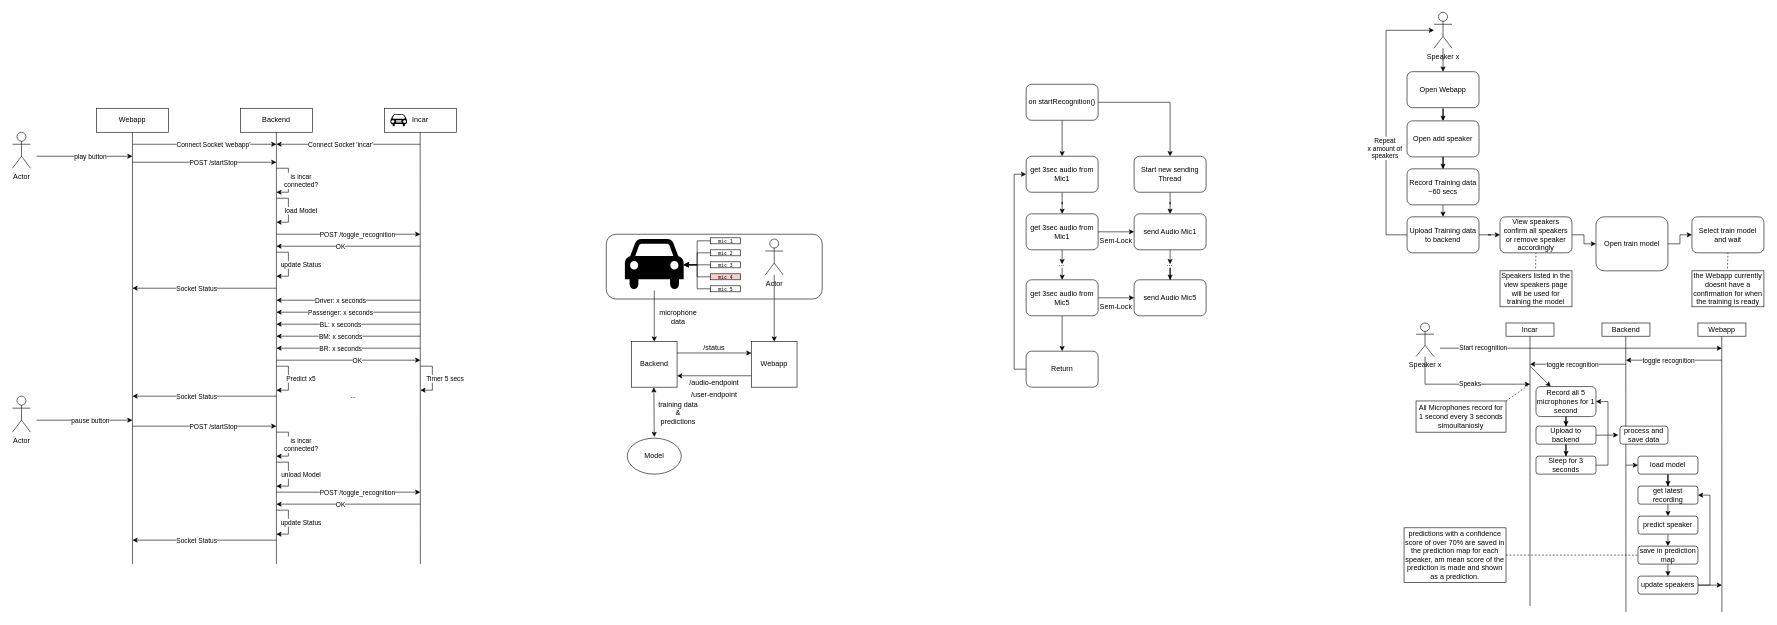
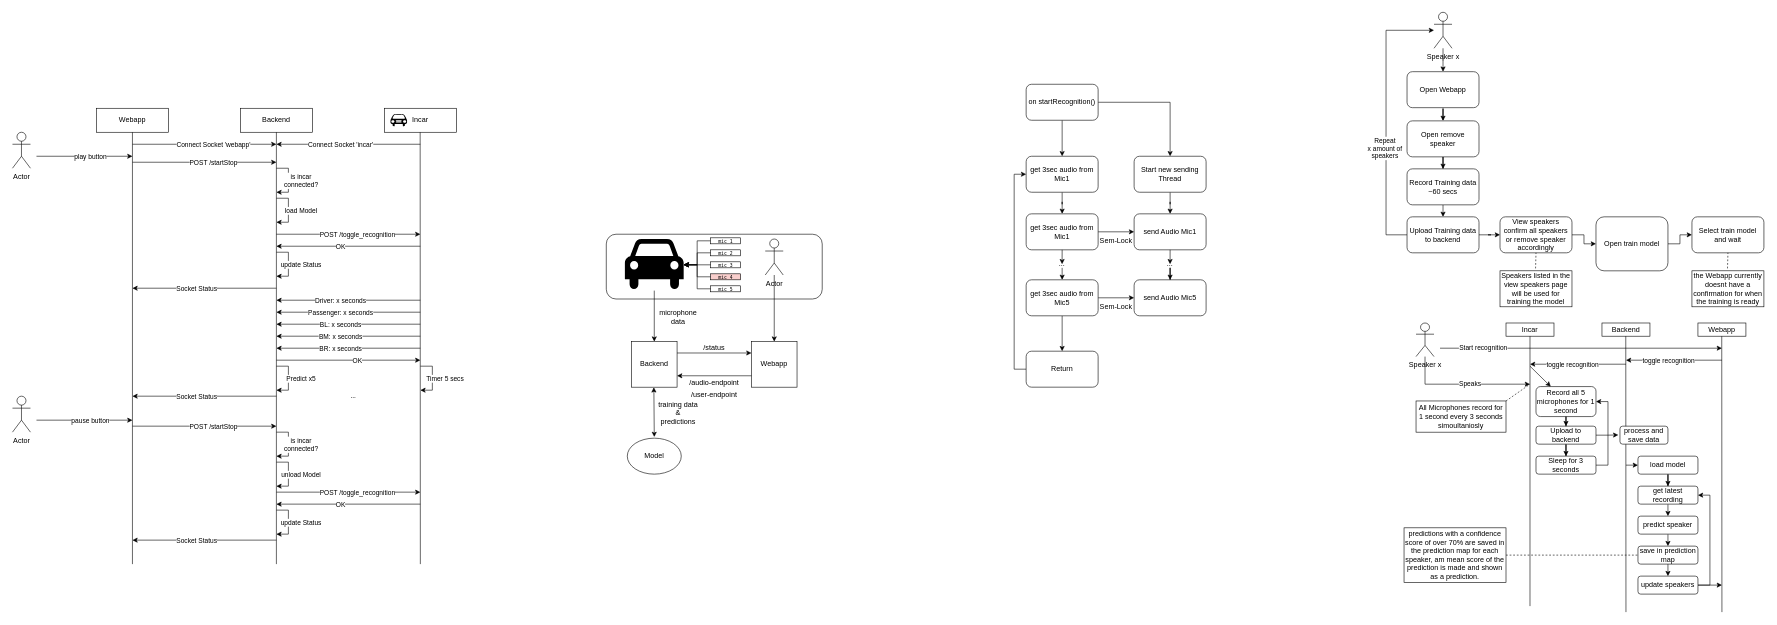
(1443, 139) -> (1443, 139)
